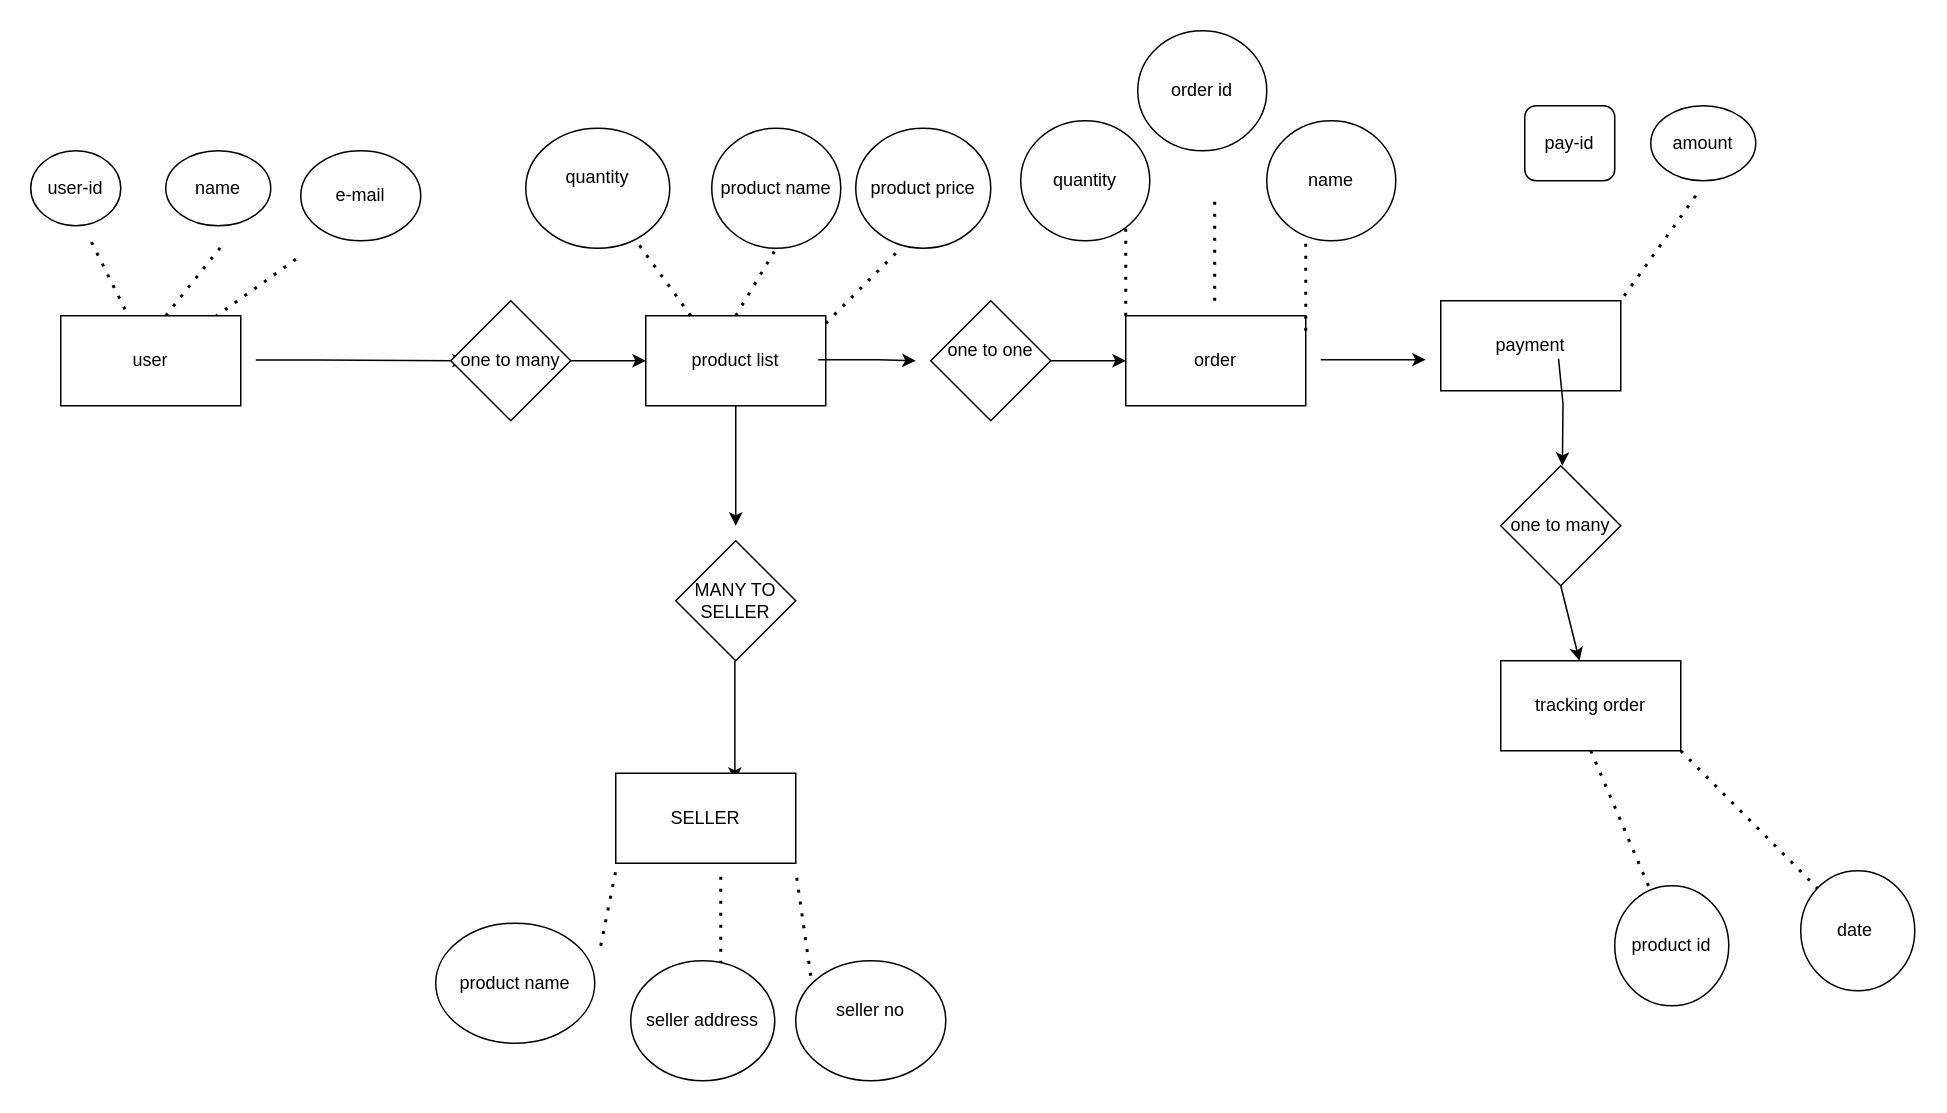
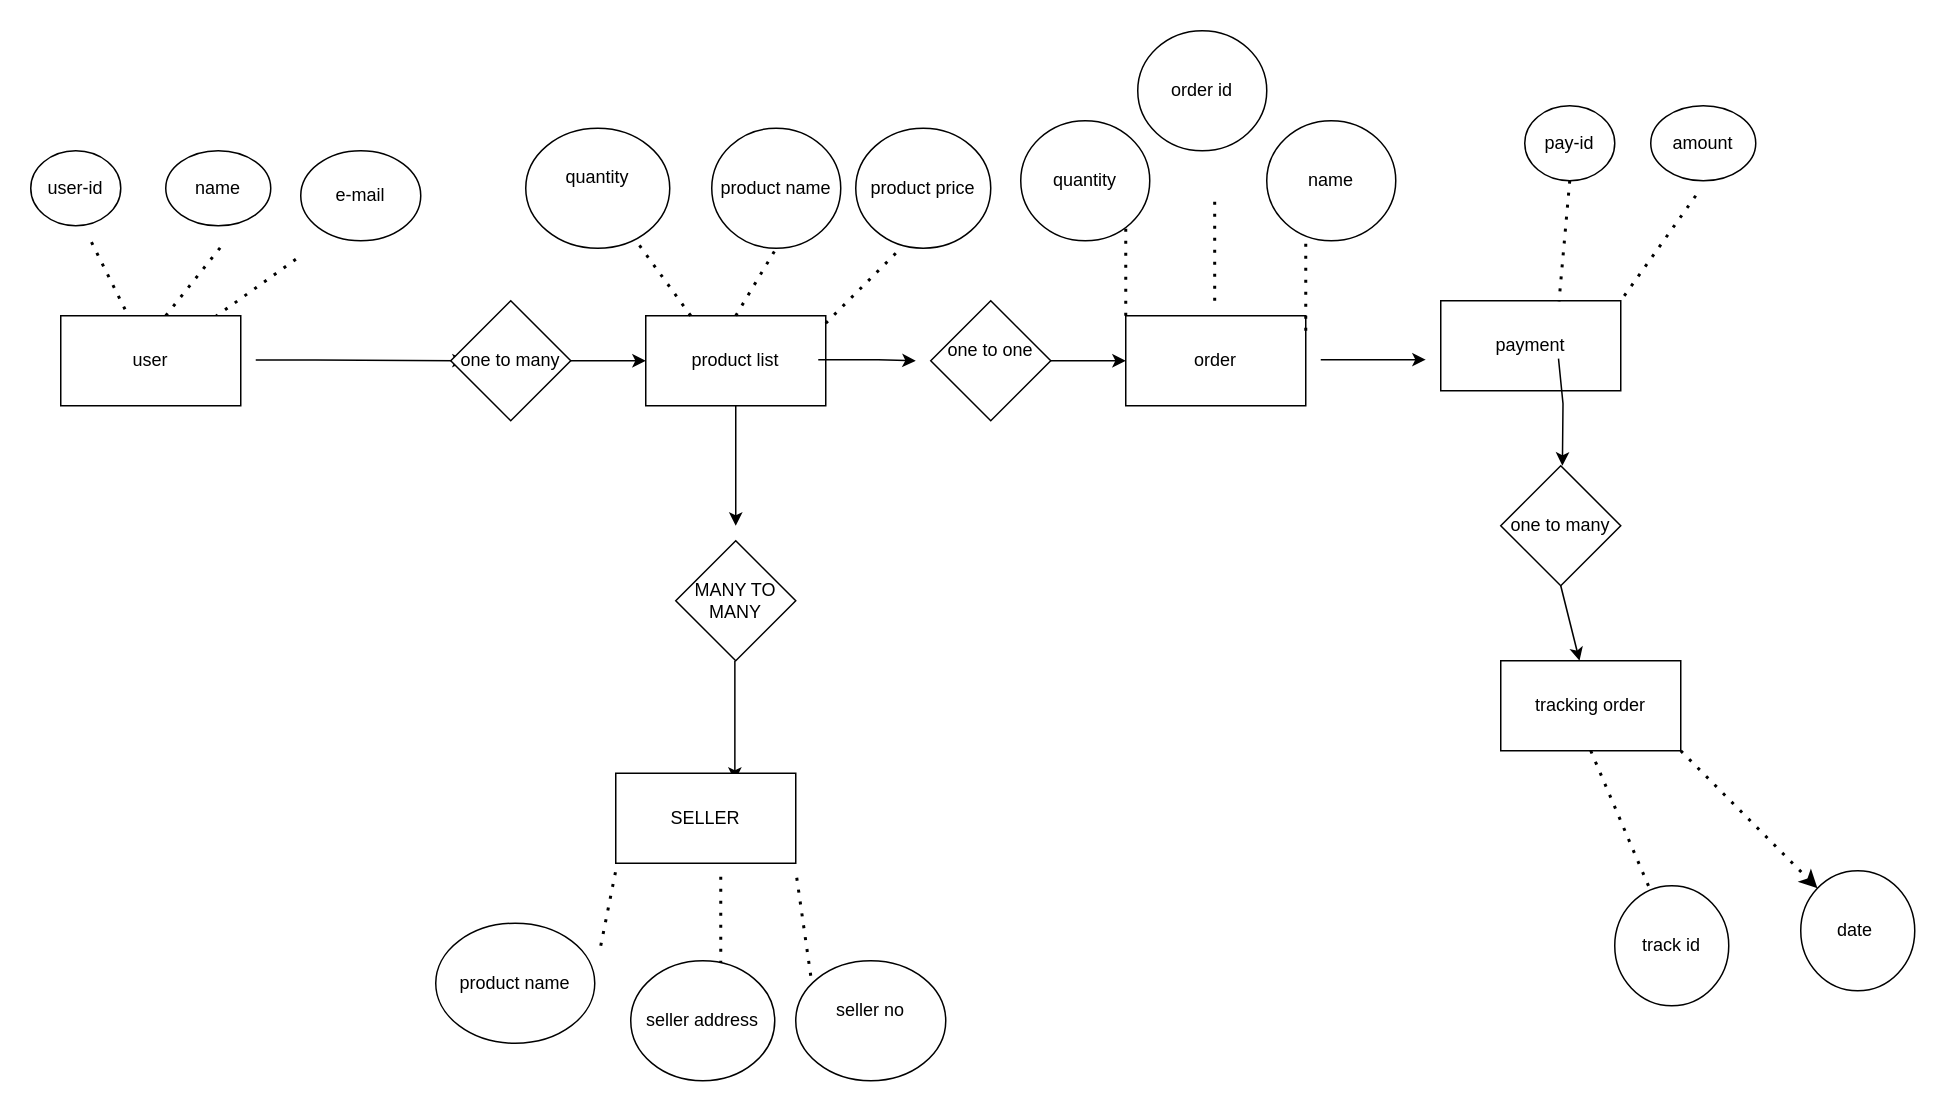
(1570, 143) -> (1570, 143)
none -> (1565, 239)
(736, 601) -> (736, 601)
(1812, 883) -> (1807, 878)
(1672, 946) -> (1672, 946)
